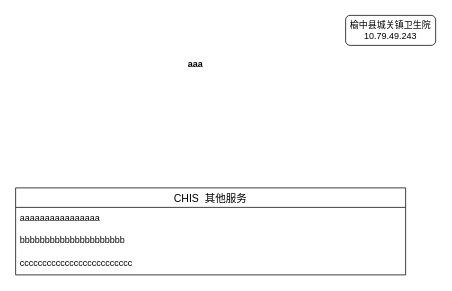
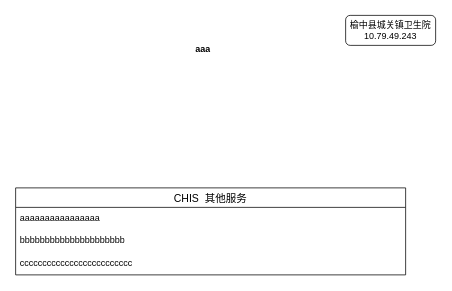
(195, 64) -> (203, 49)
